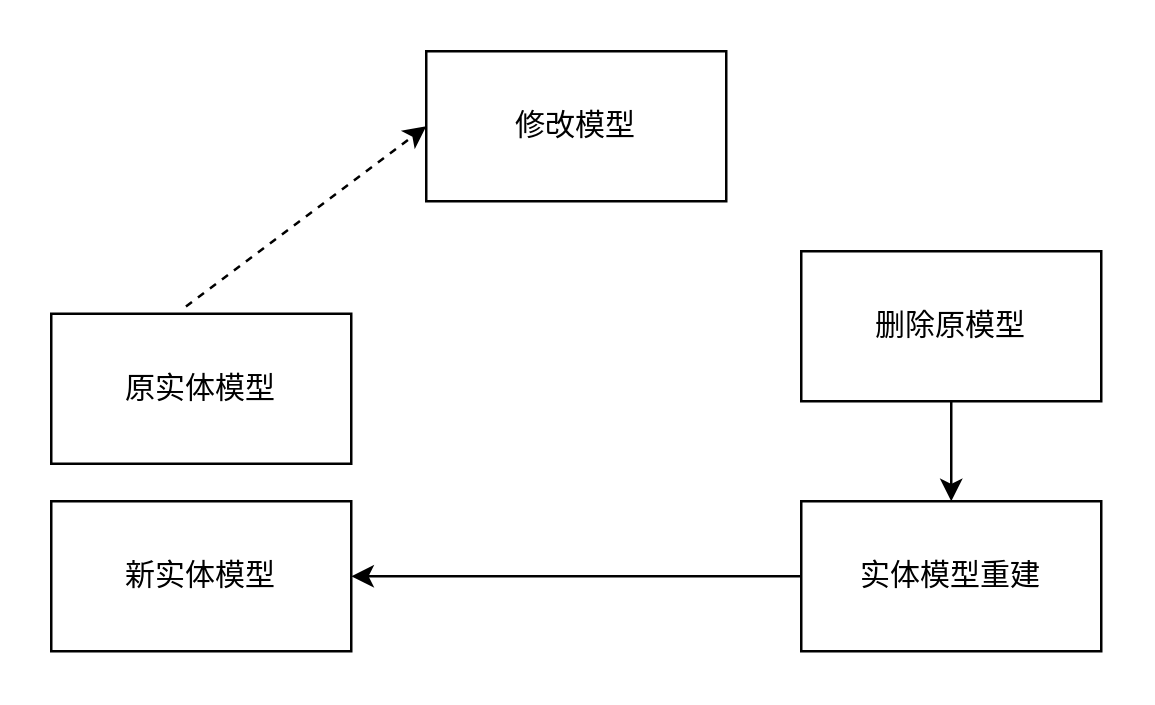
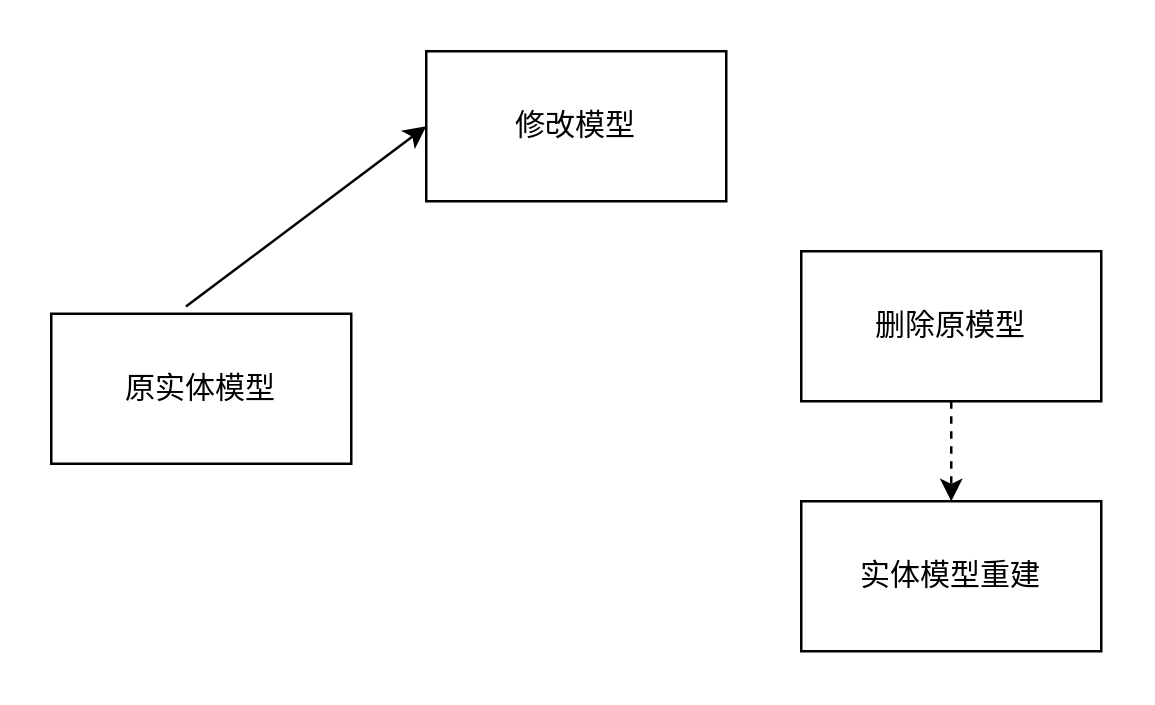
(301, 220) -> (301, 220)
(951, 442) -> (951, 442)
(201, 576) -> none
(584, 576) -> none
